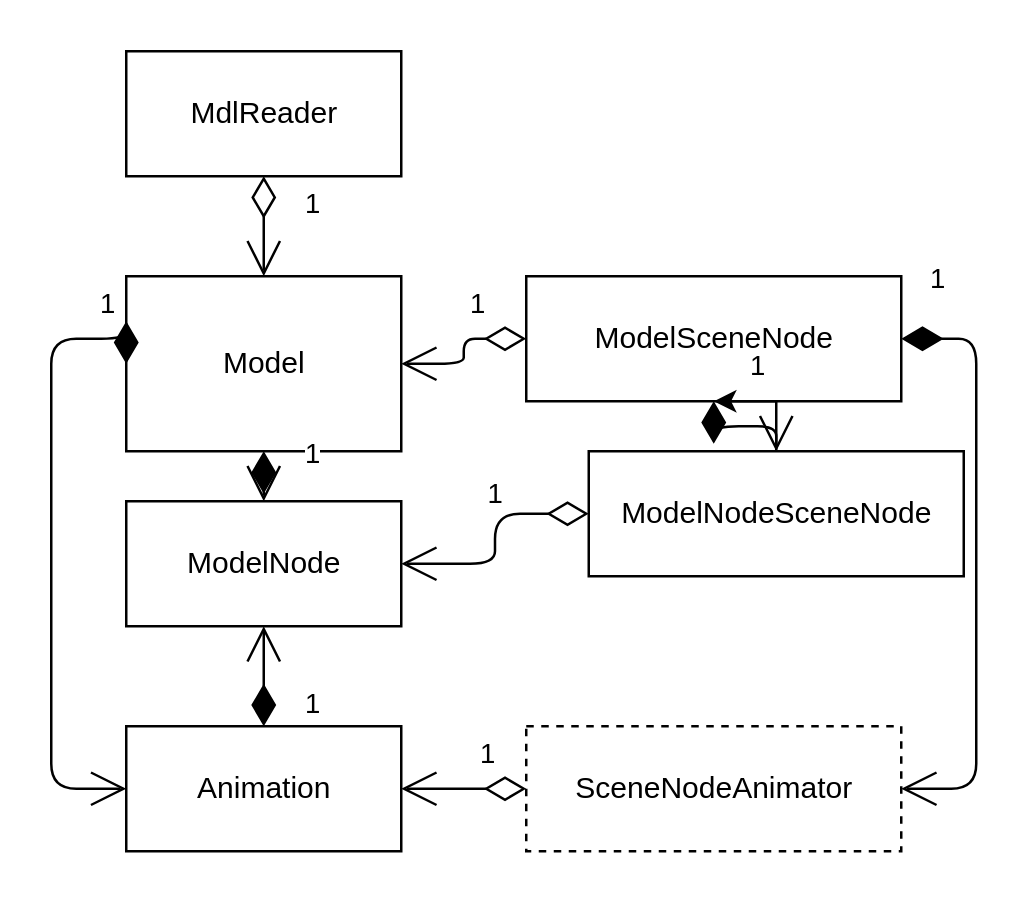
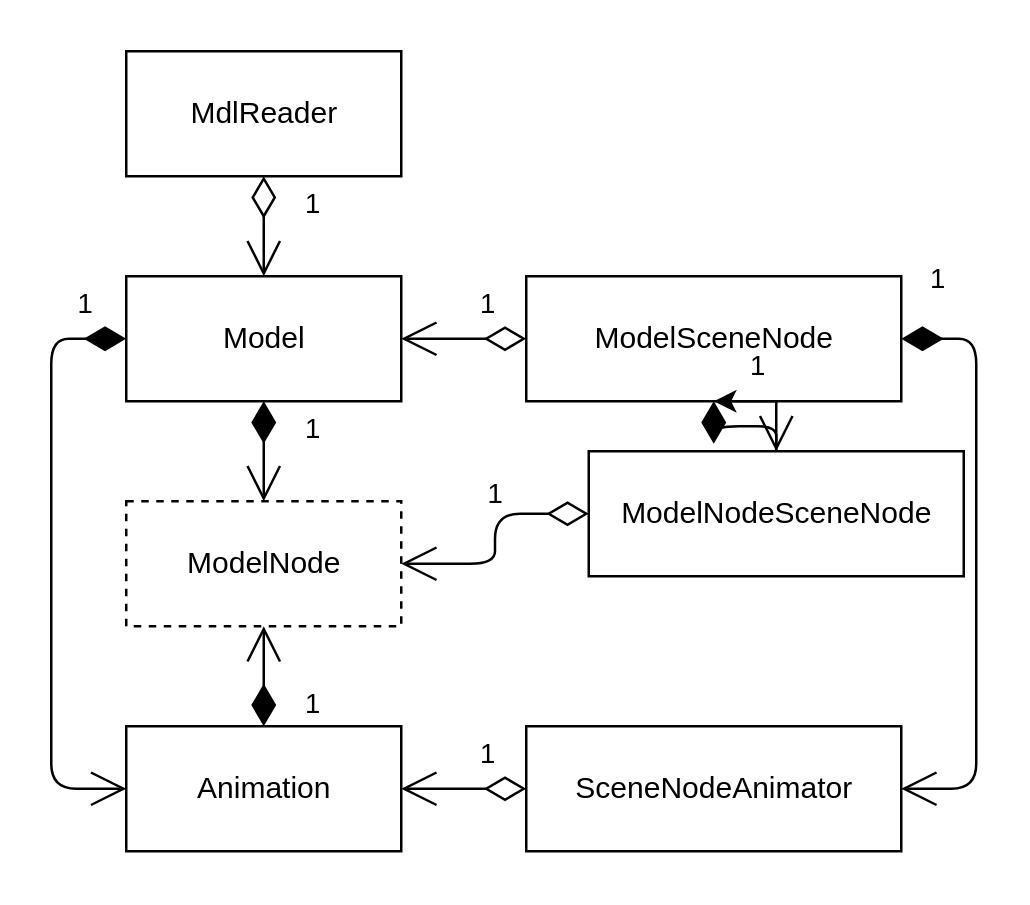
(264, 364) -> (264, 339)
(264, 564) -> (264, 564)
(714, 789) -> (714, 789)
